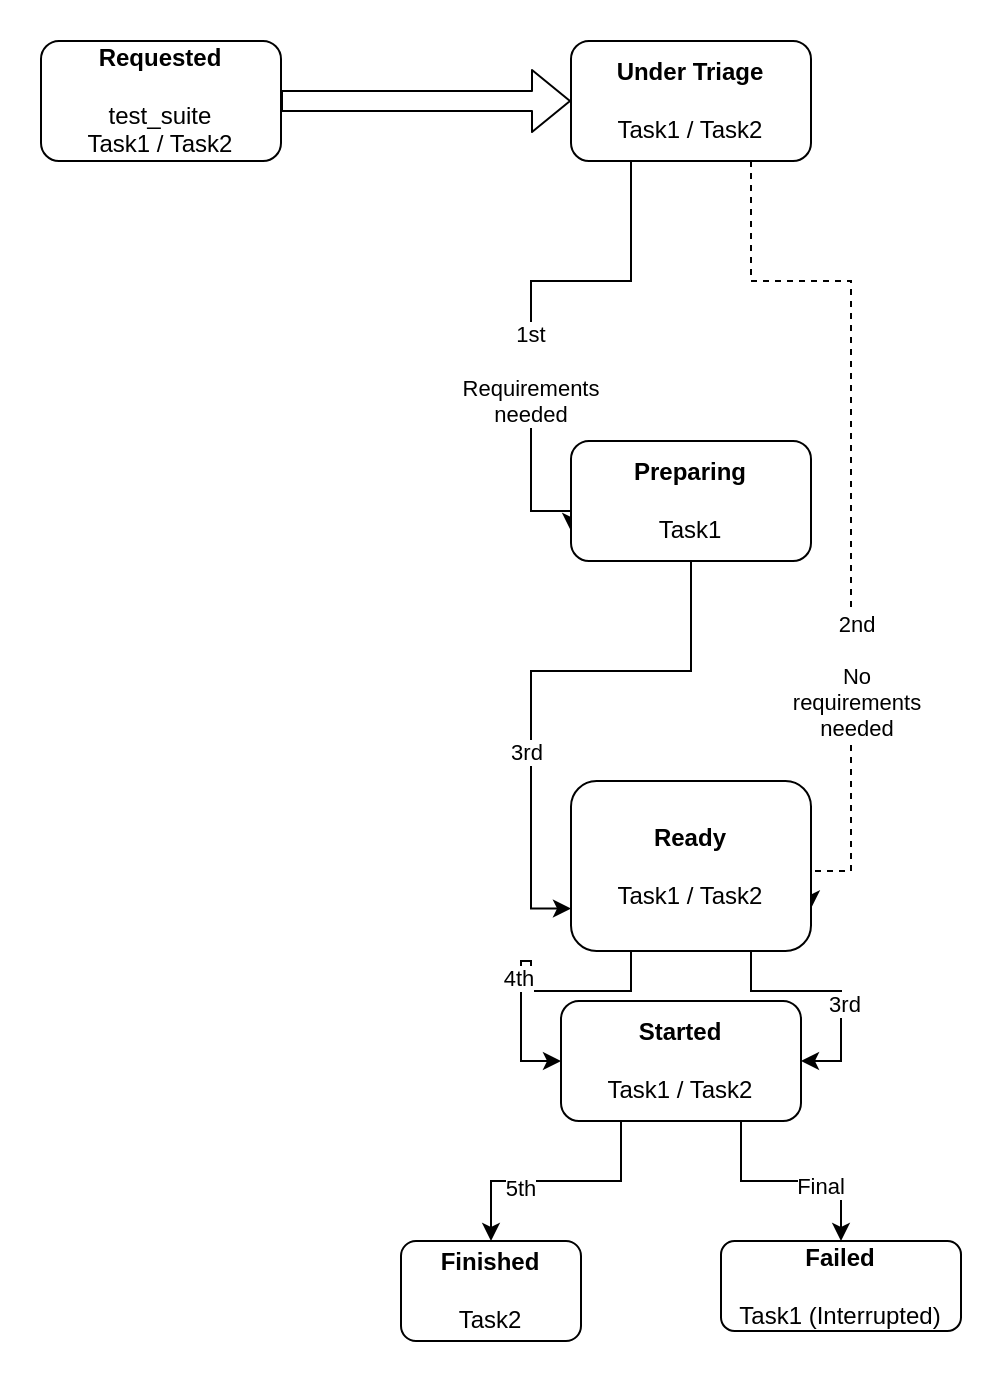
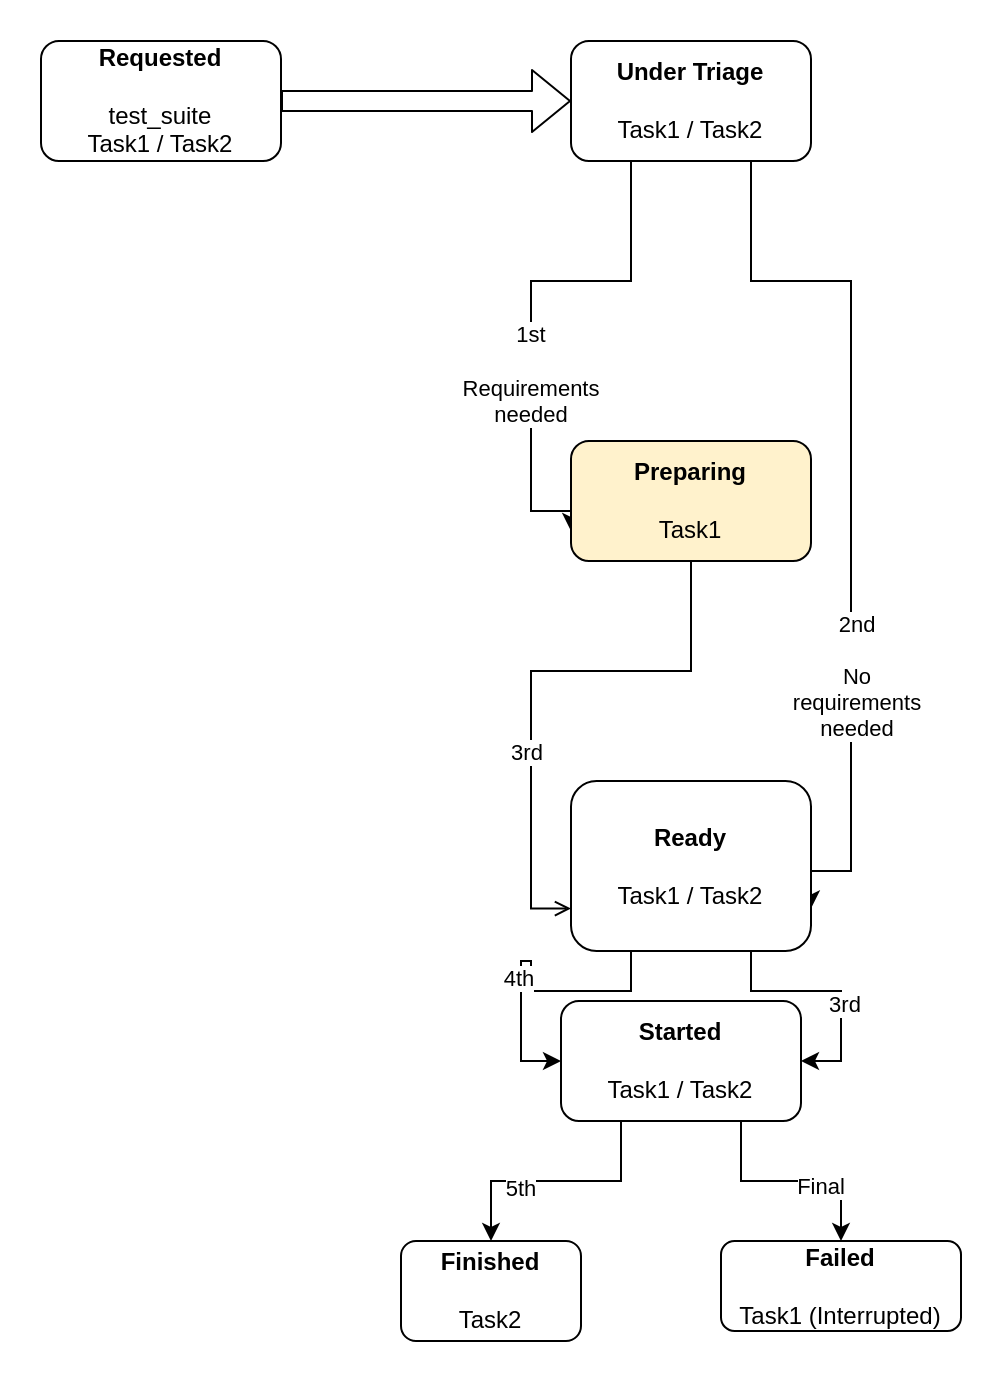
(851, 338) -> (851, 338)
(691, 501) -> (691, 501)
(556, 909) -> (559, 909)
